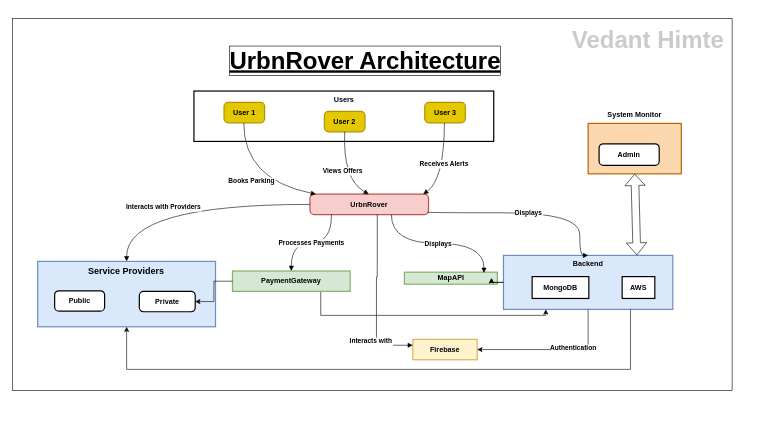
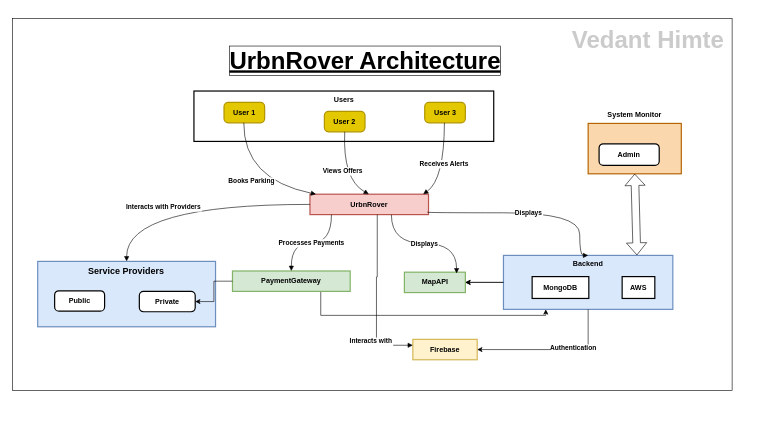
(369, 204) -> (369, 204)
(451, 278) -> (435, 282)
(390, 369) -> none
